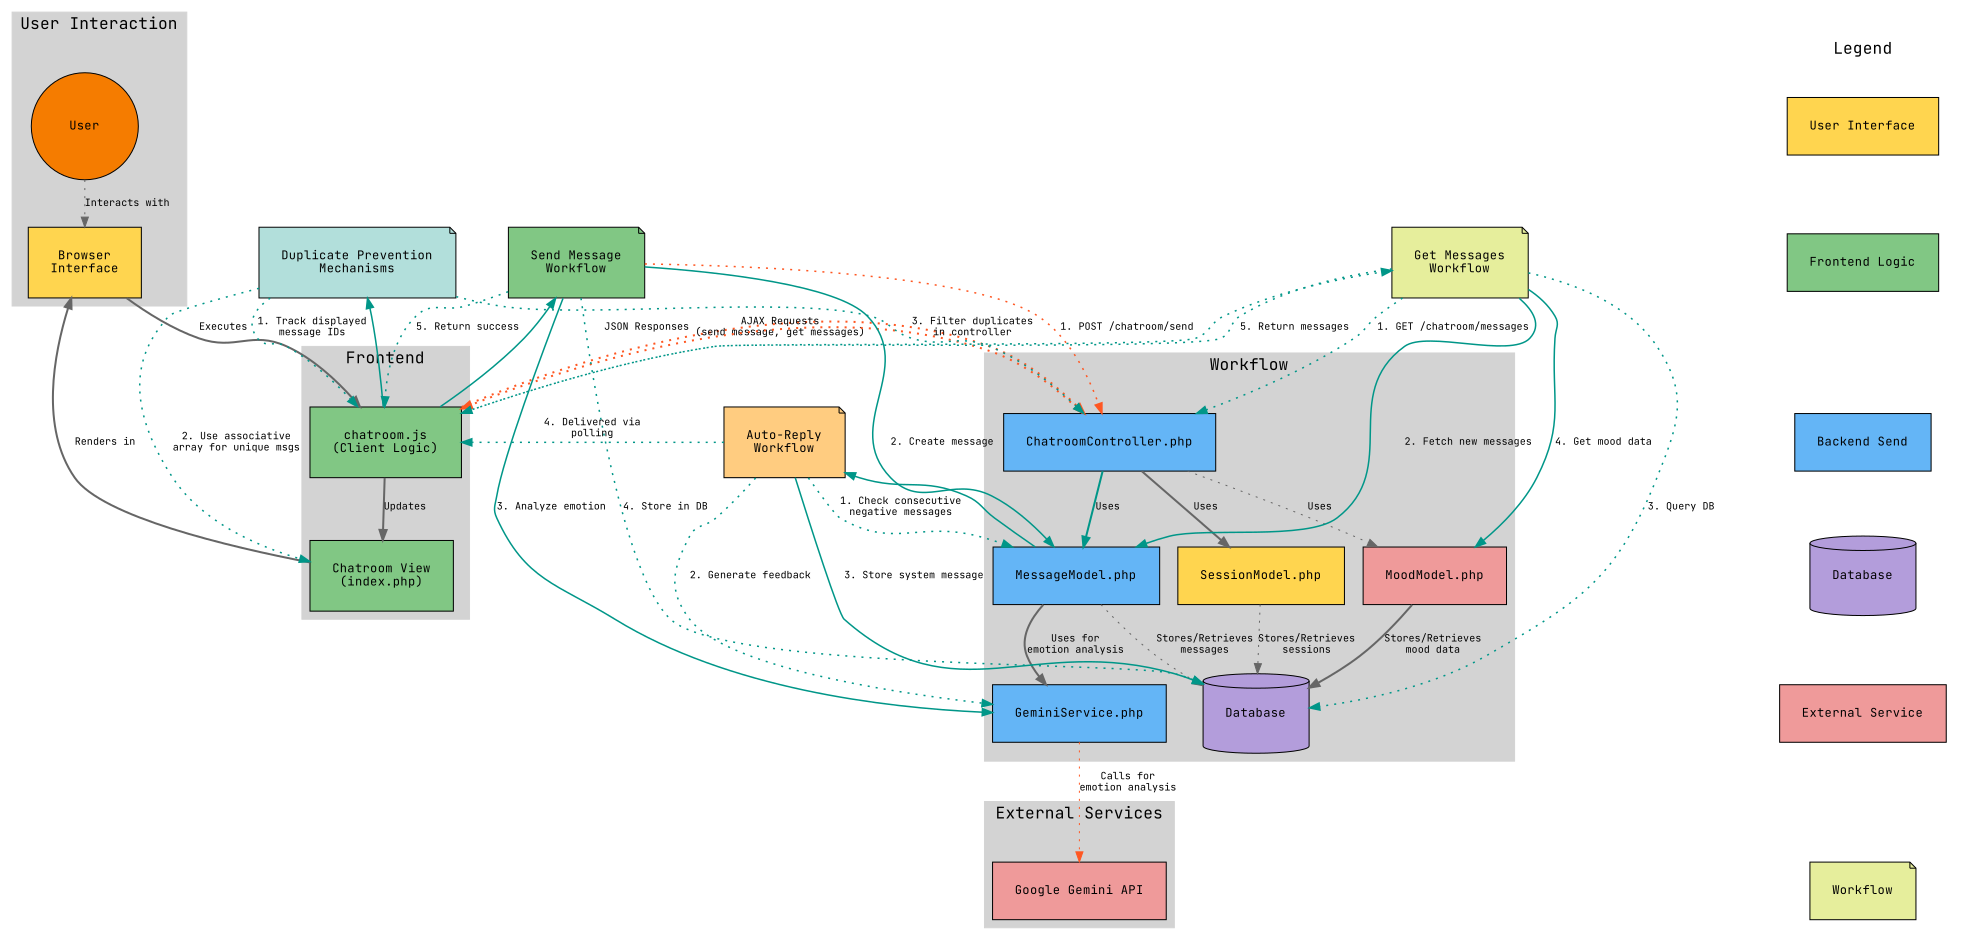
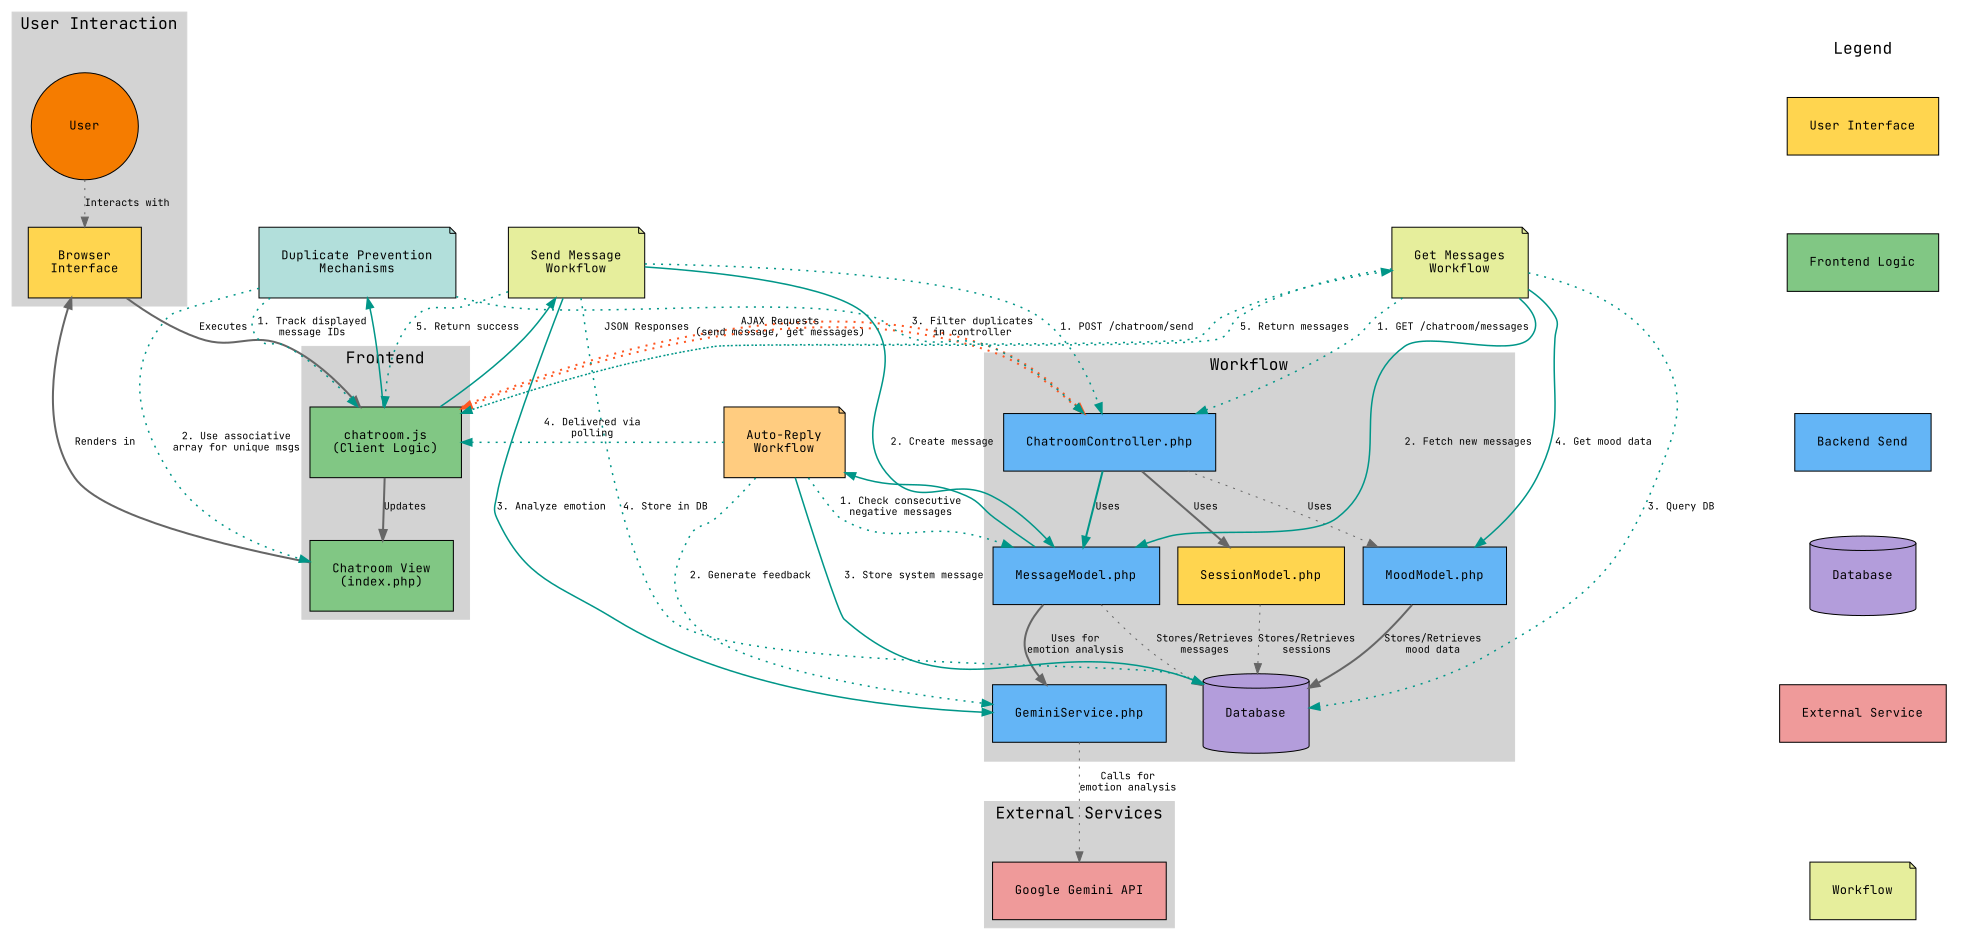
(577, 263) -> (577, 263)
(898, 280) -> (898, 280)
(1435, 576) -> (1435, 576)
(1079, 794) -> (1079, 794)
